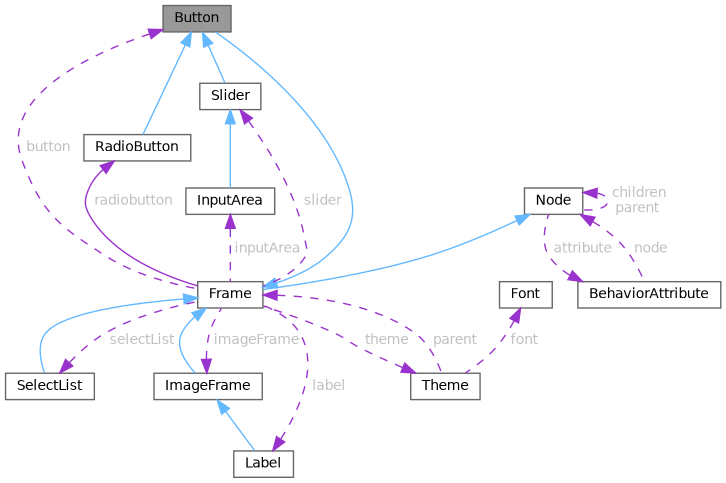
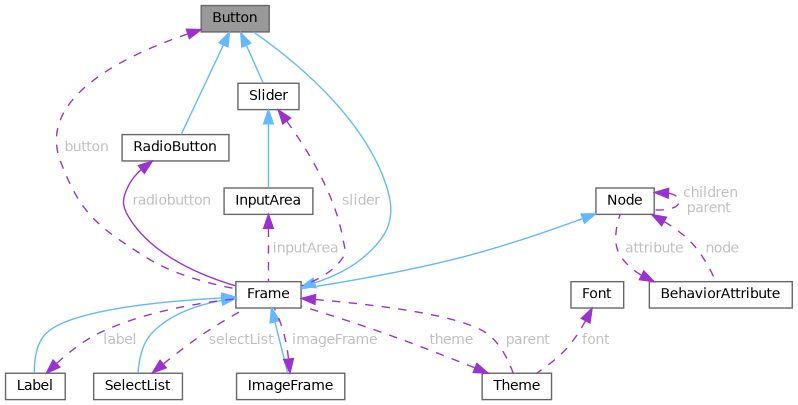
(240, 431) -> (111, 310)
